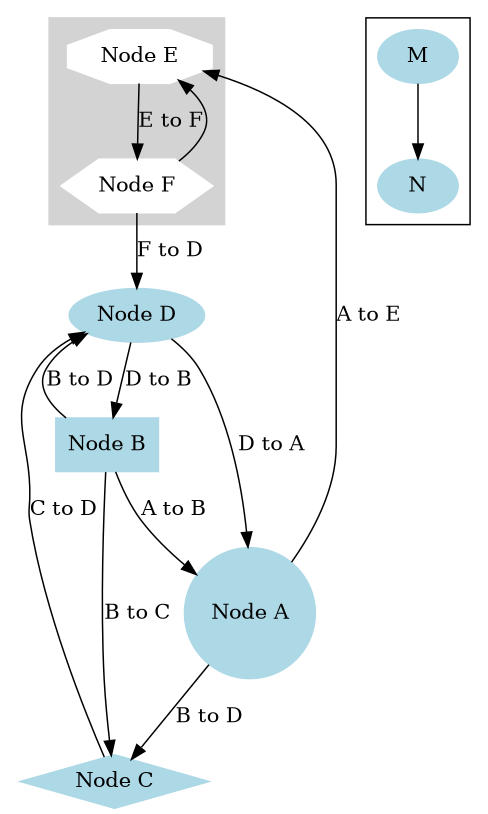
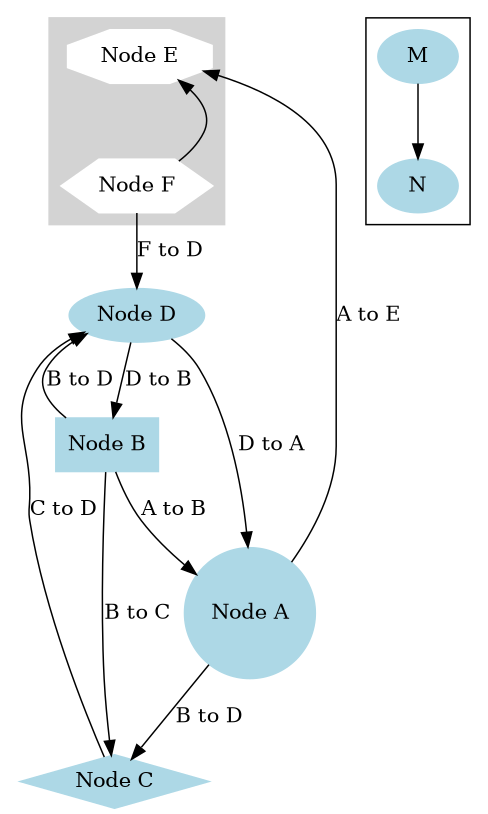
(138, 114) -> none
